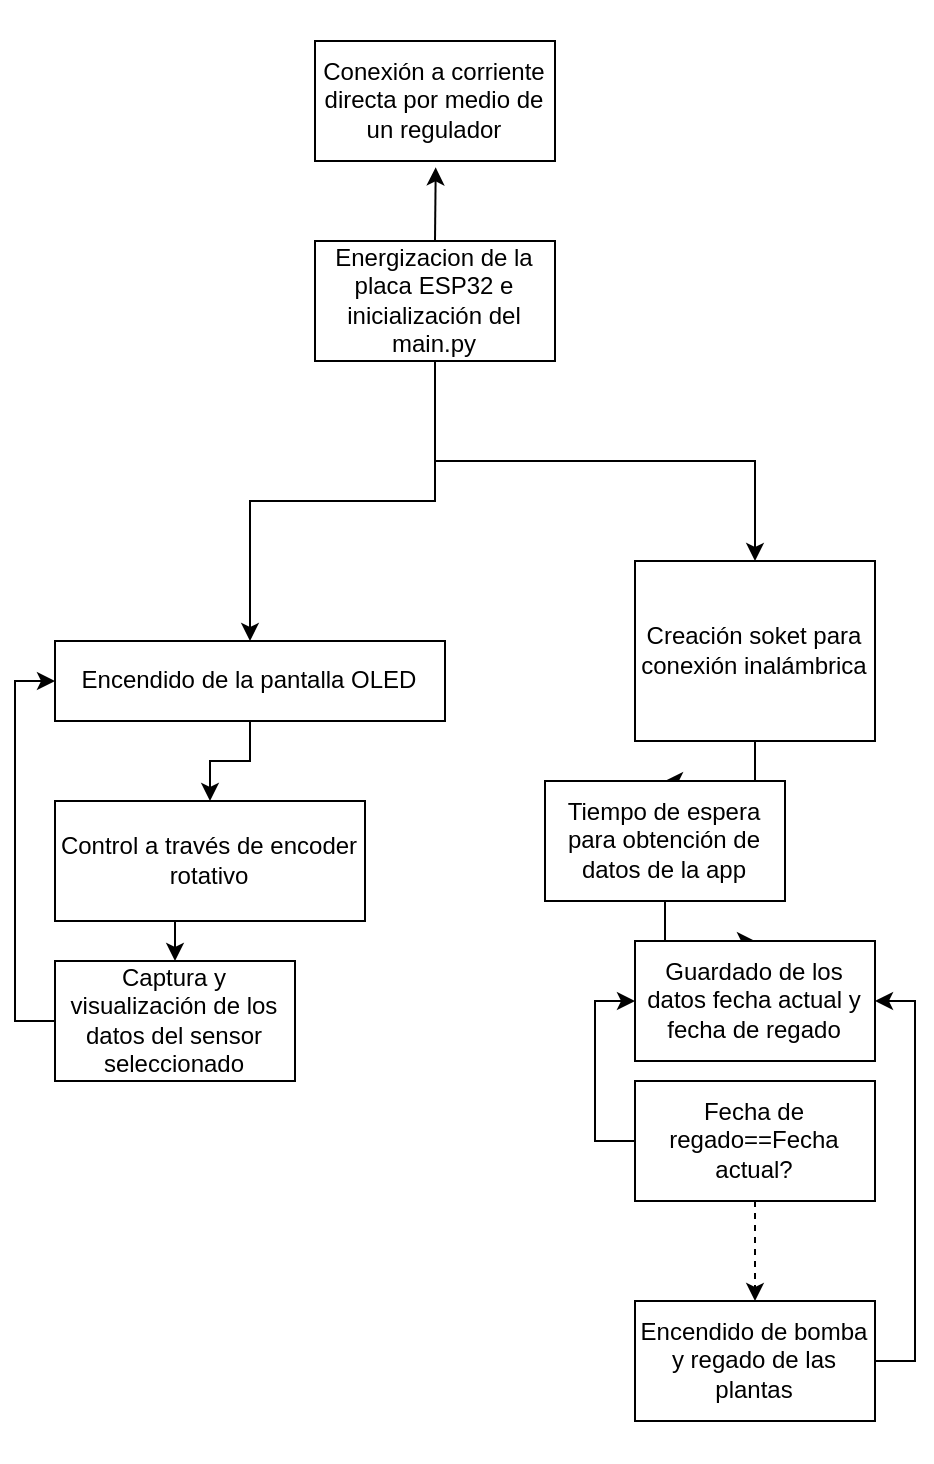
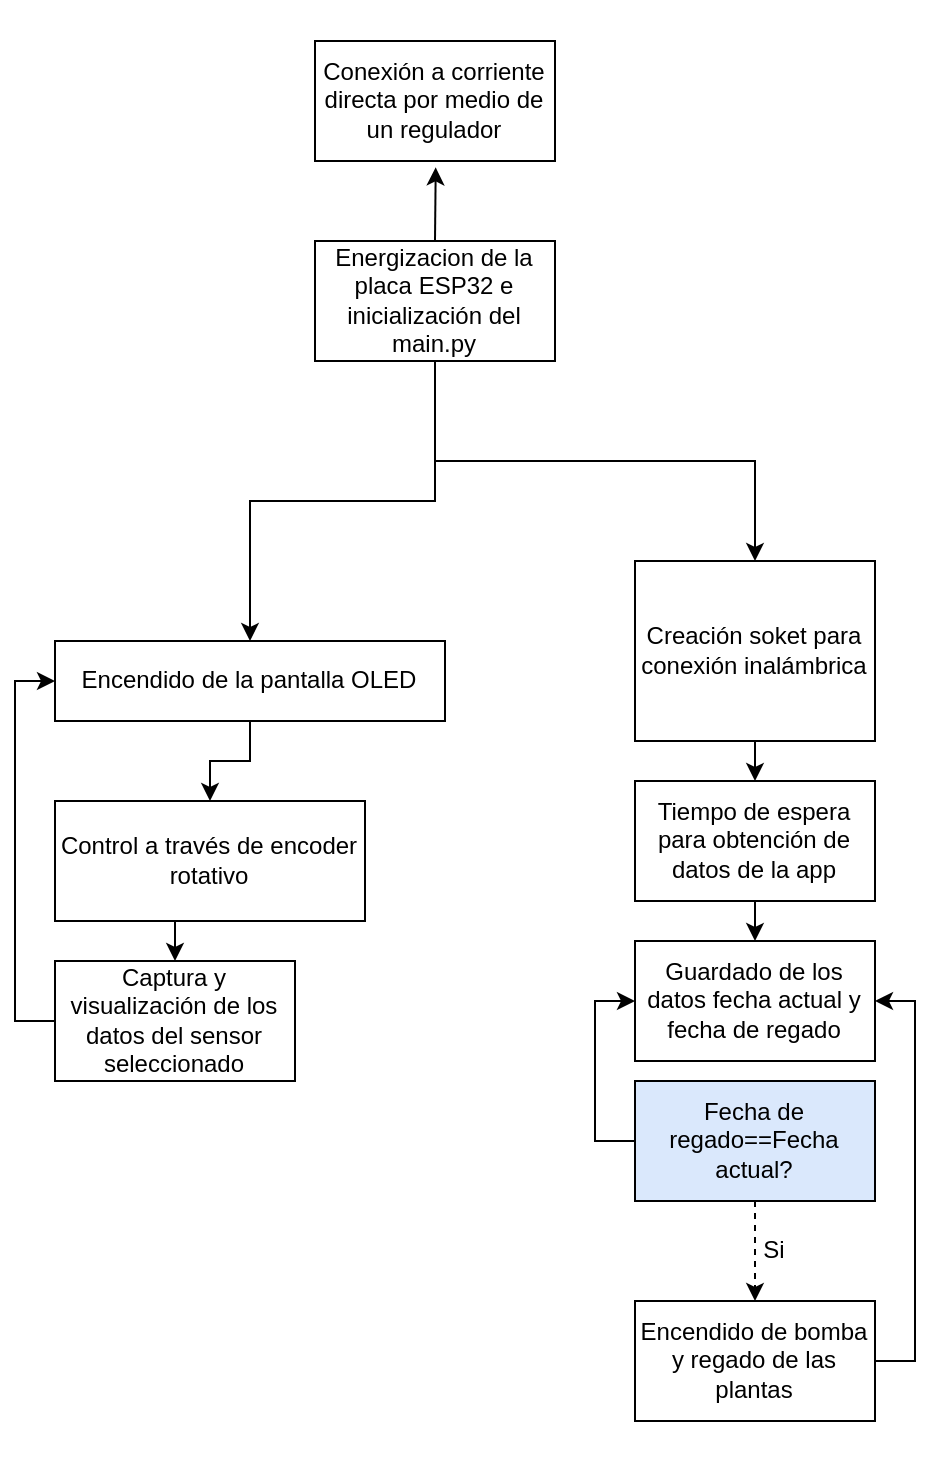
(665, 841) -> (755, 841)
(755, 1141) -> (755, 1141)
none -> (775, 1251)
